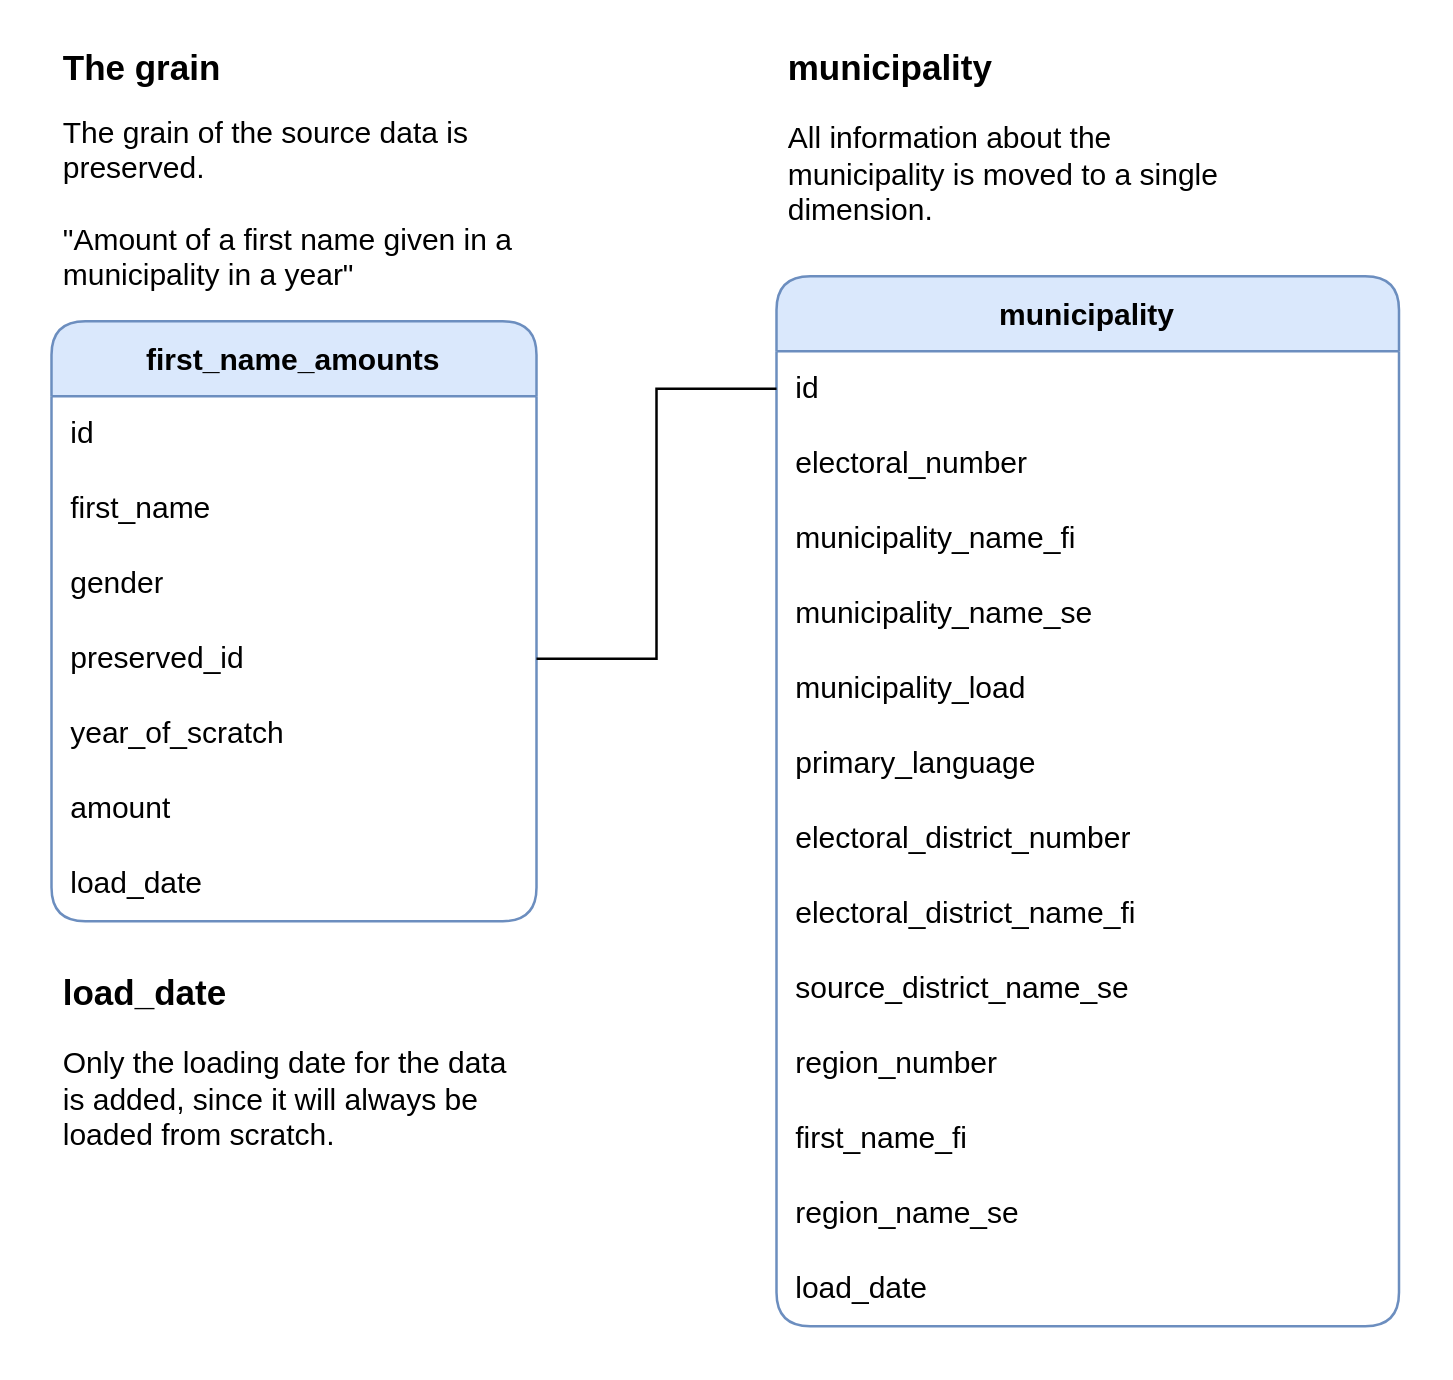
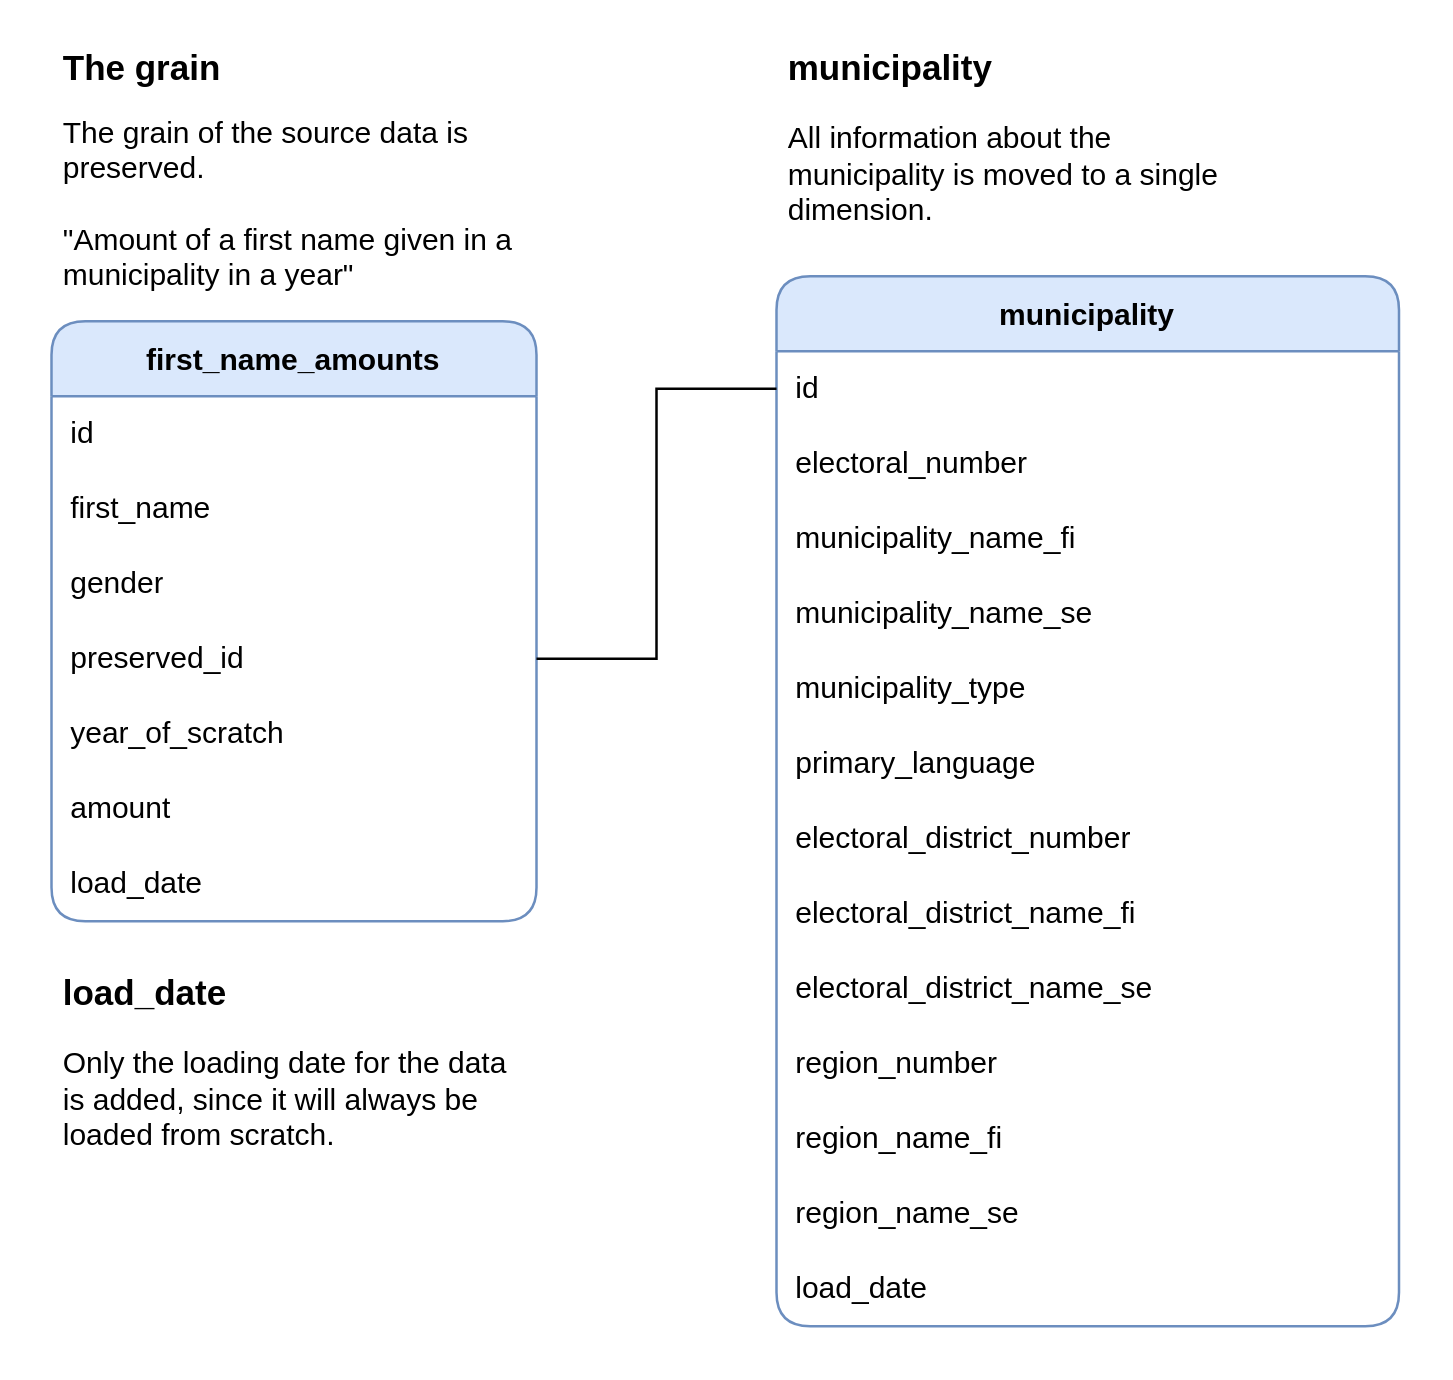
(920, 689) -> (923, 689)
(982, 989) -> (999, 989)
(898, 1139) -> (906, 1139)
